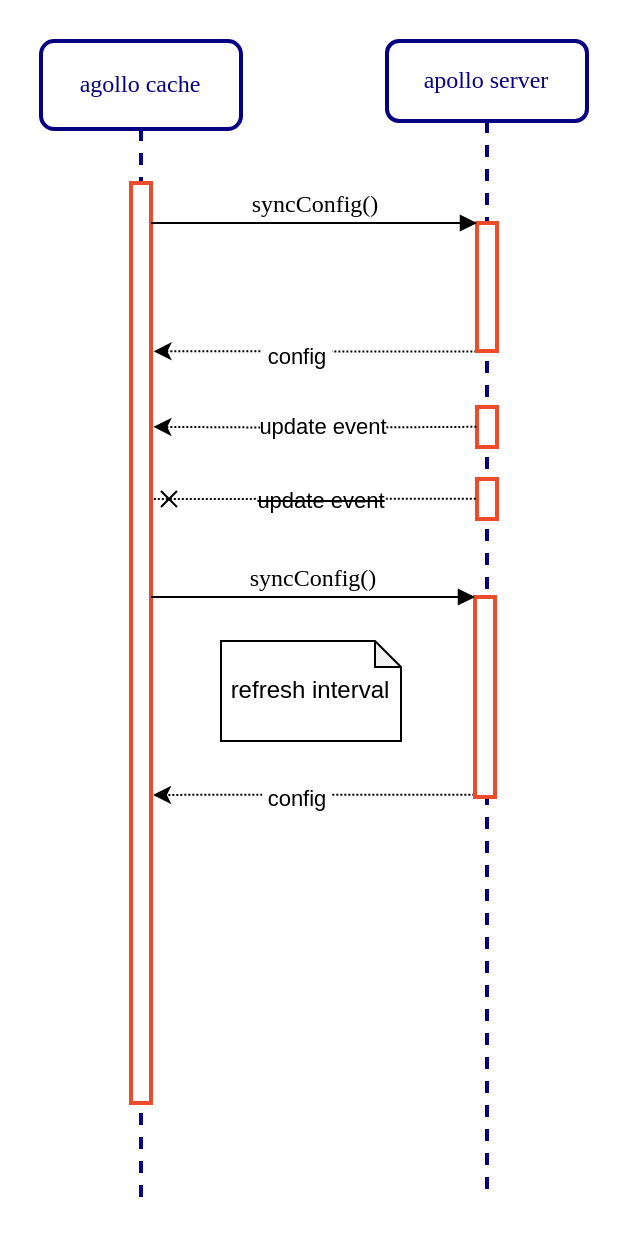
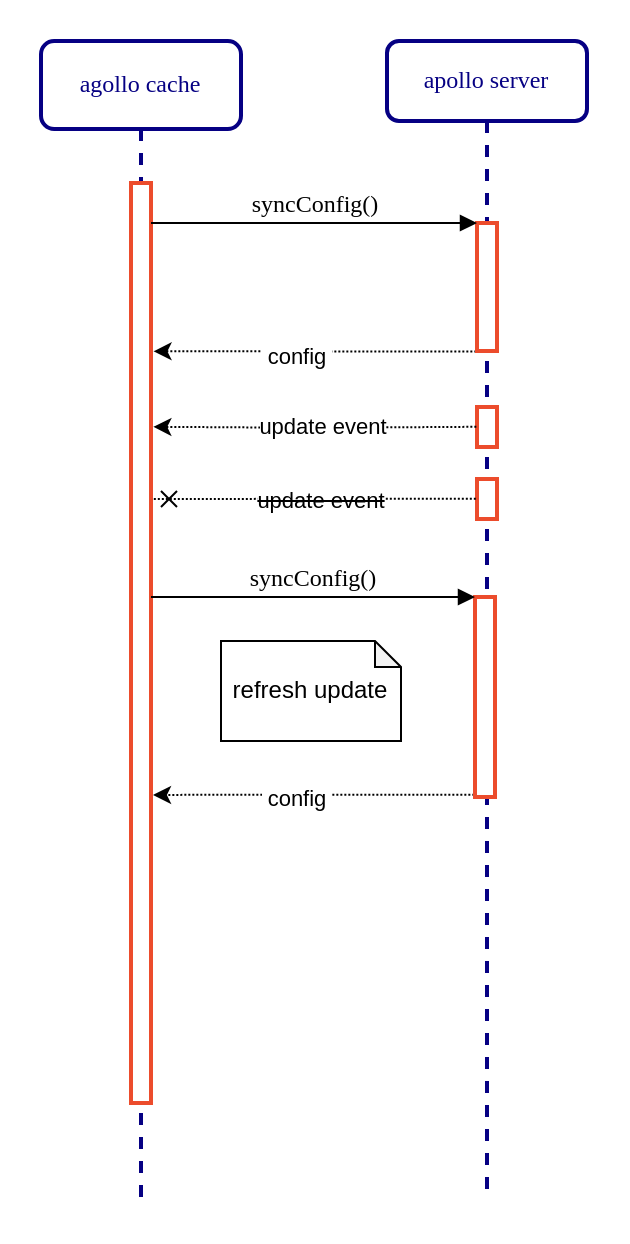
(311, 691) -> (311, 691)
